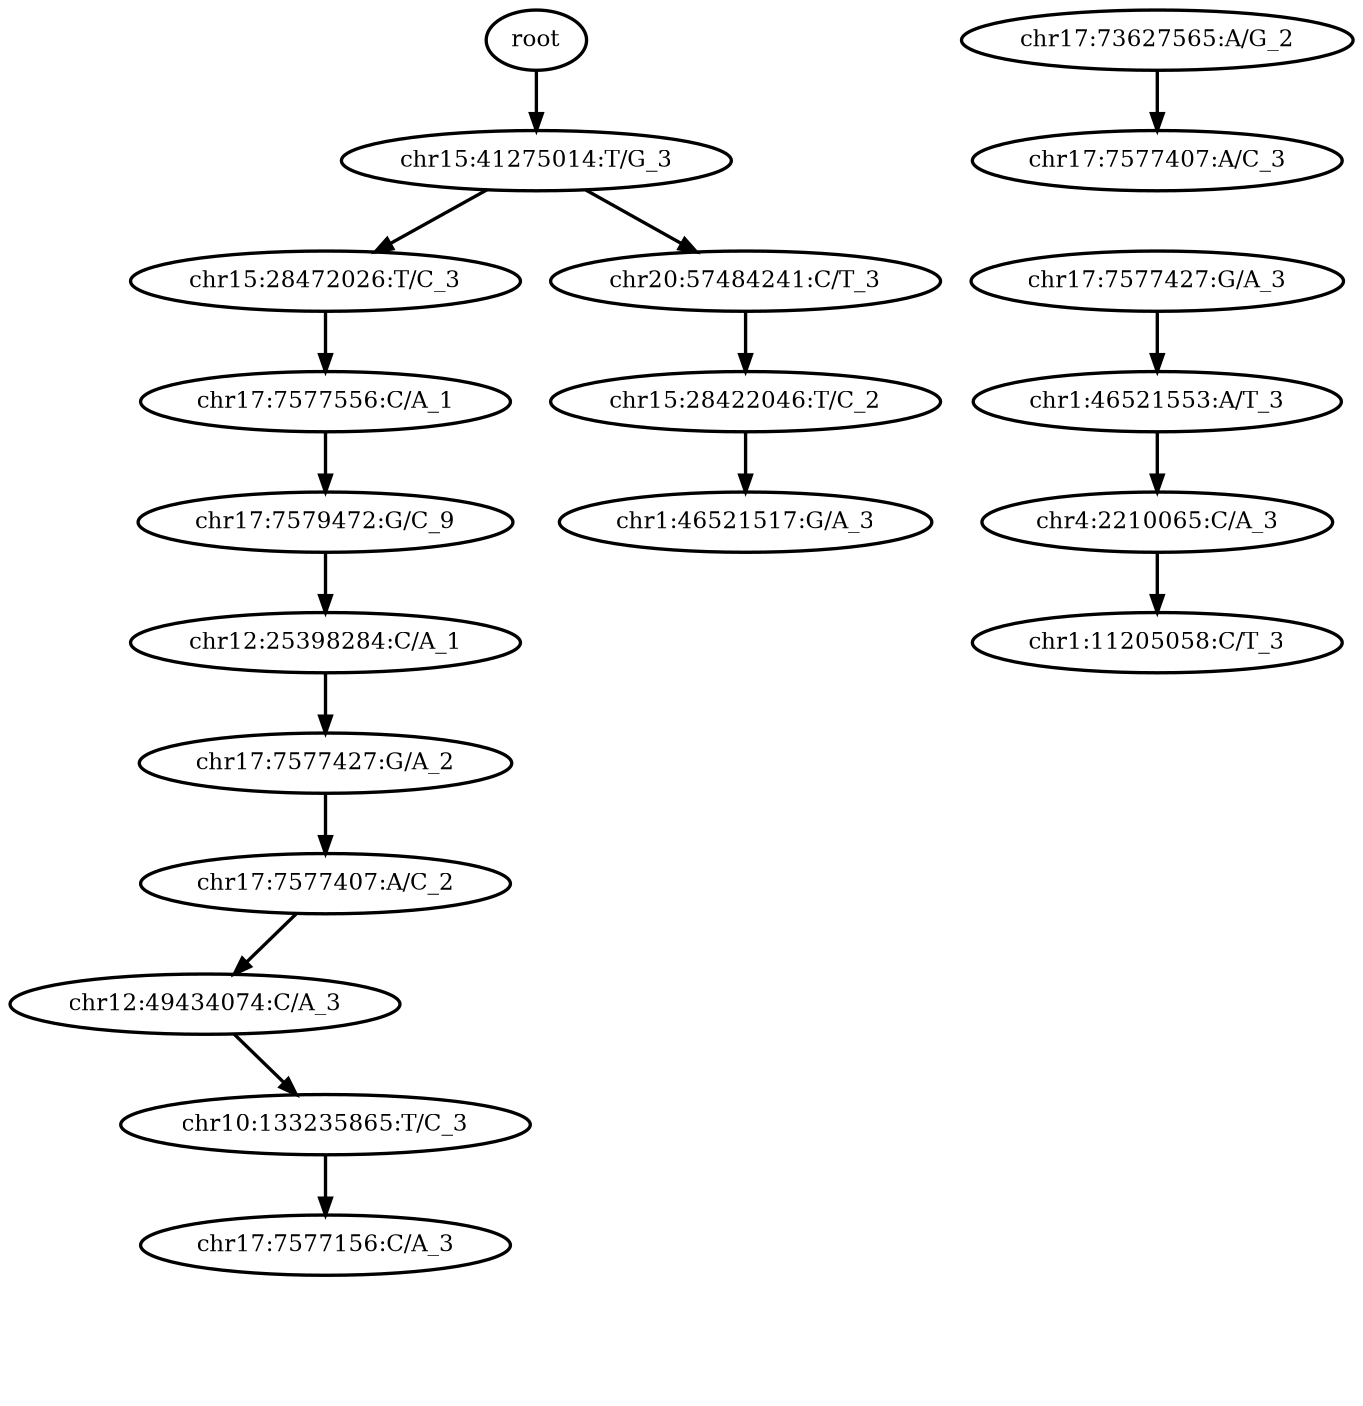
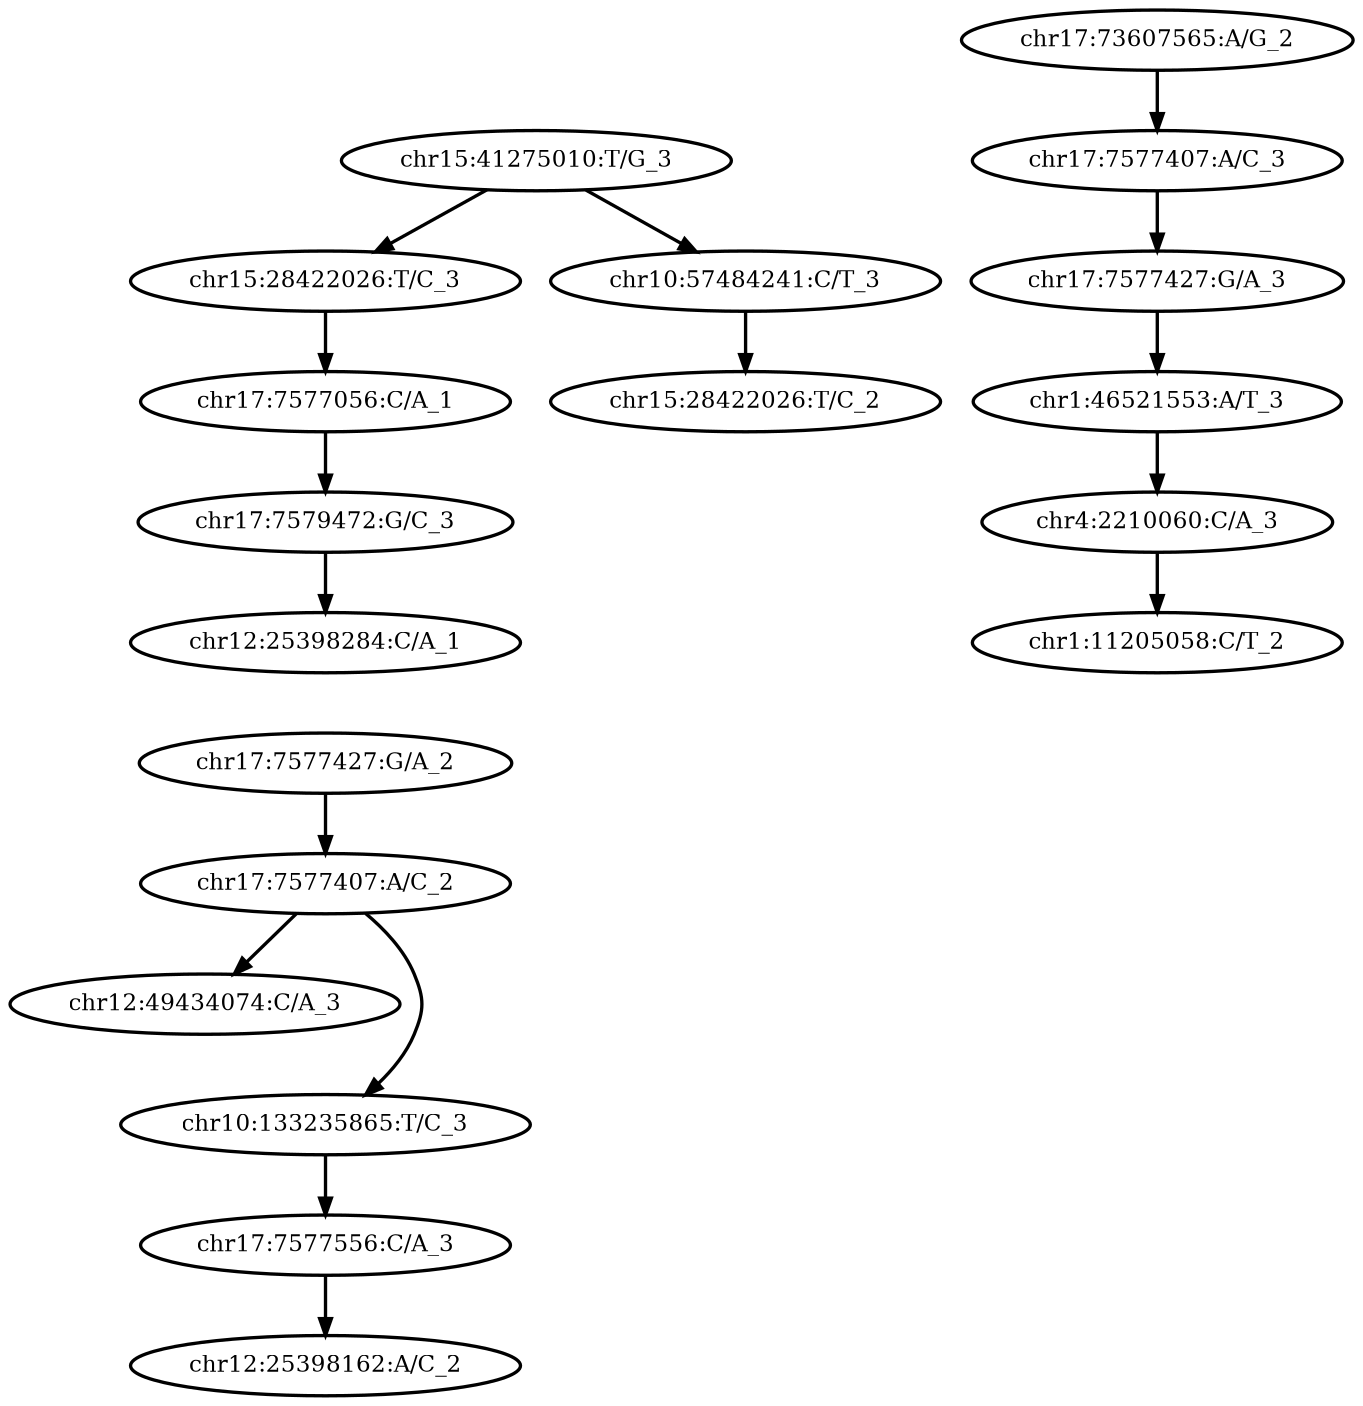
(536, 40) -> none
(1157, 40) -> (1157, 40)
(536, 161) -> (536, 161)
none -> (1157, 213)
(326, 281) -> (326, 281)
(746, 281) -> (746, 281)
(326, 402) -> (326, 402)
(746, 402) -> (746, 402)
(326, 522) -> (326, 522)
(746, 522) -> none
(1157, 522) -> (1157, 522)
(1157, 643) -> (1157, 643)
(326, 695) -> none
(259, 1058) -> (421, 996)
(326, 1245) -> (326, 1245)
none -> (326, 1366)
